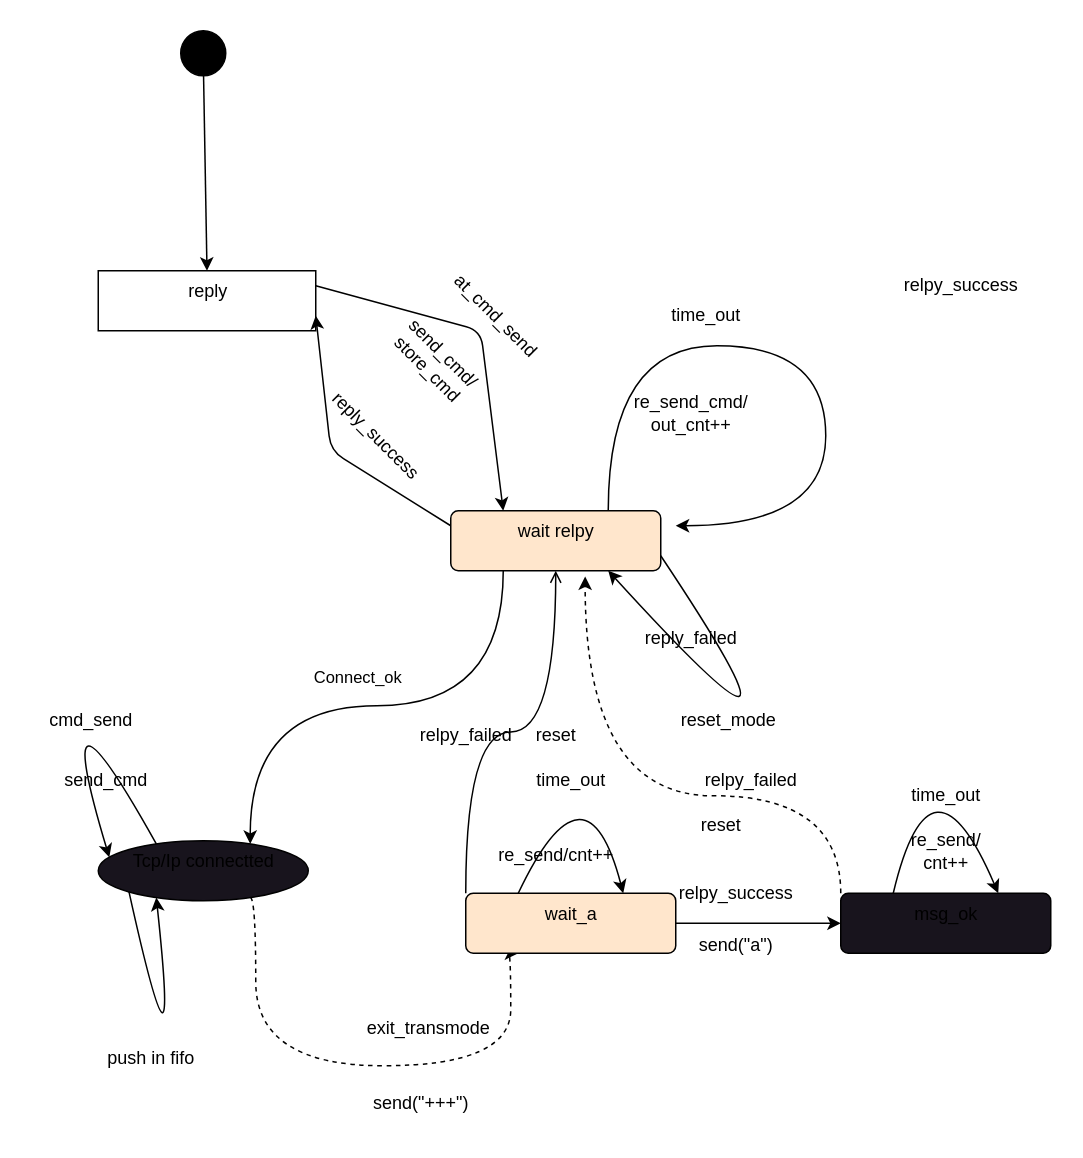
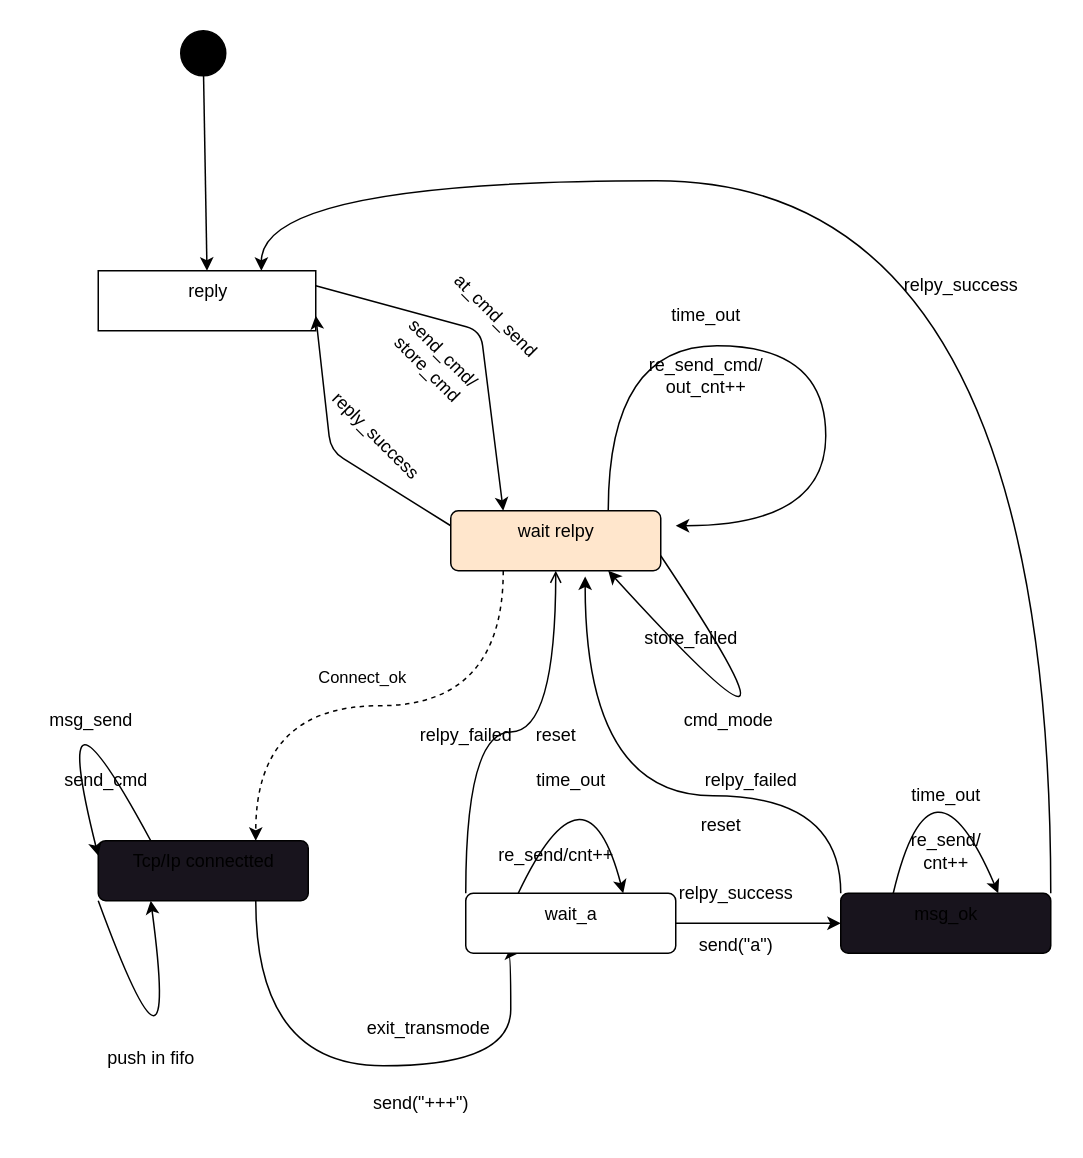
none -> (880, 267)
(691, 413) -> (706, 376)
(692, 638) -> (692, 638)
(378, 706) -> (384, 706)
(92, 721) -> (92, 721)
(729, 721) -> (729, 721)
(664, 786) -> (664, 786)
(203, 871) -> (203, 871)
(571, 923) -> (571, 923)
(357, 1065) -> (364, 1064)
